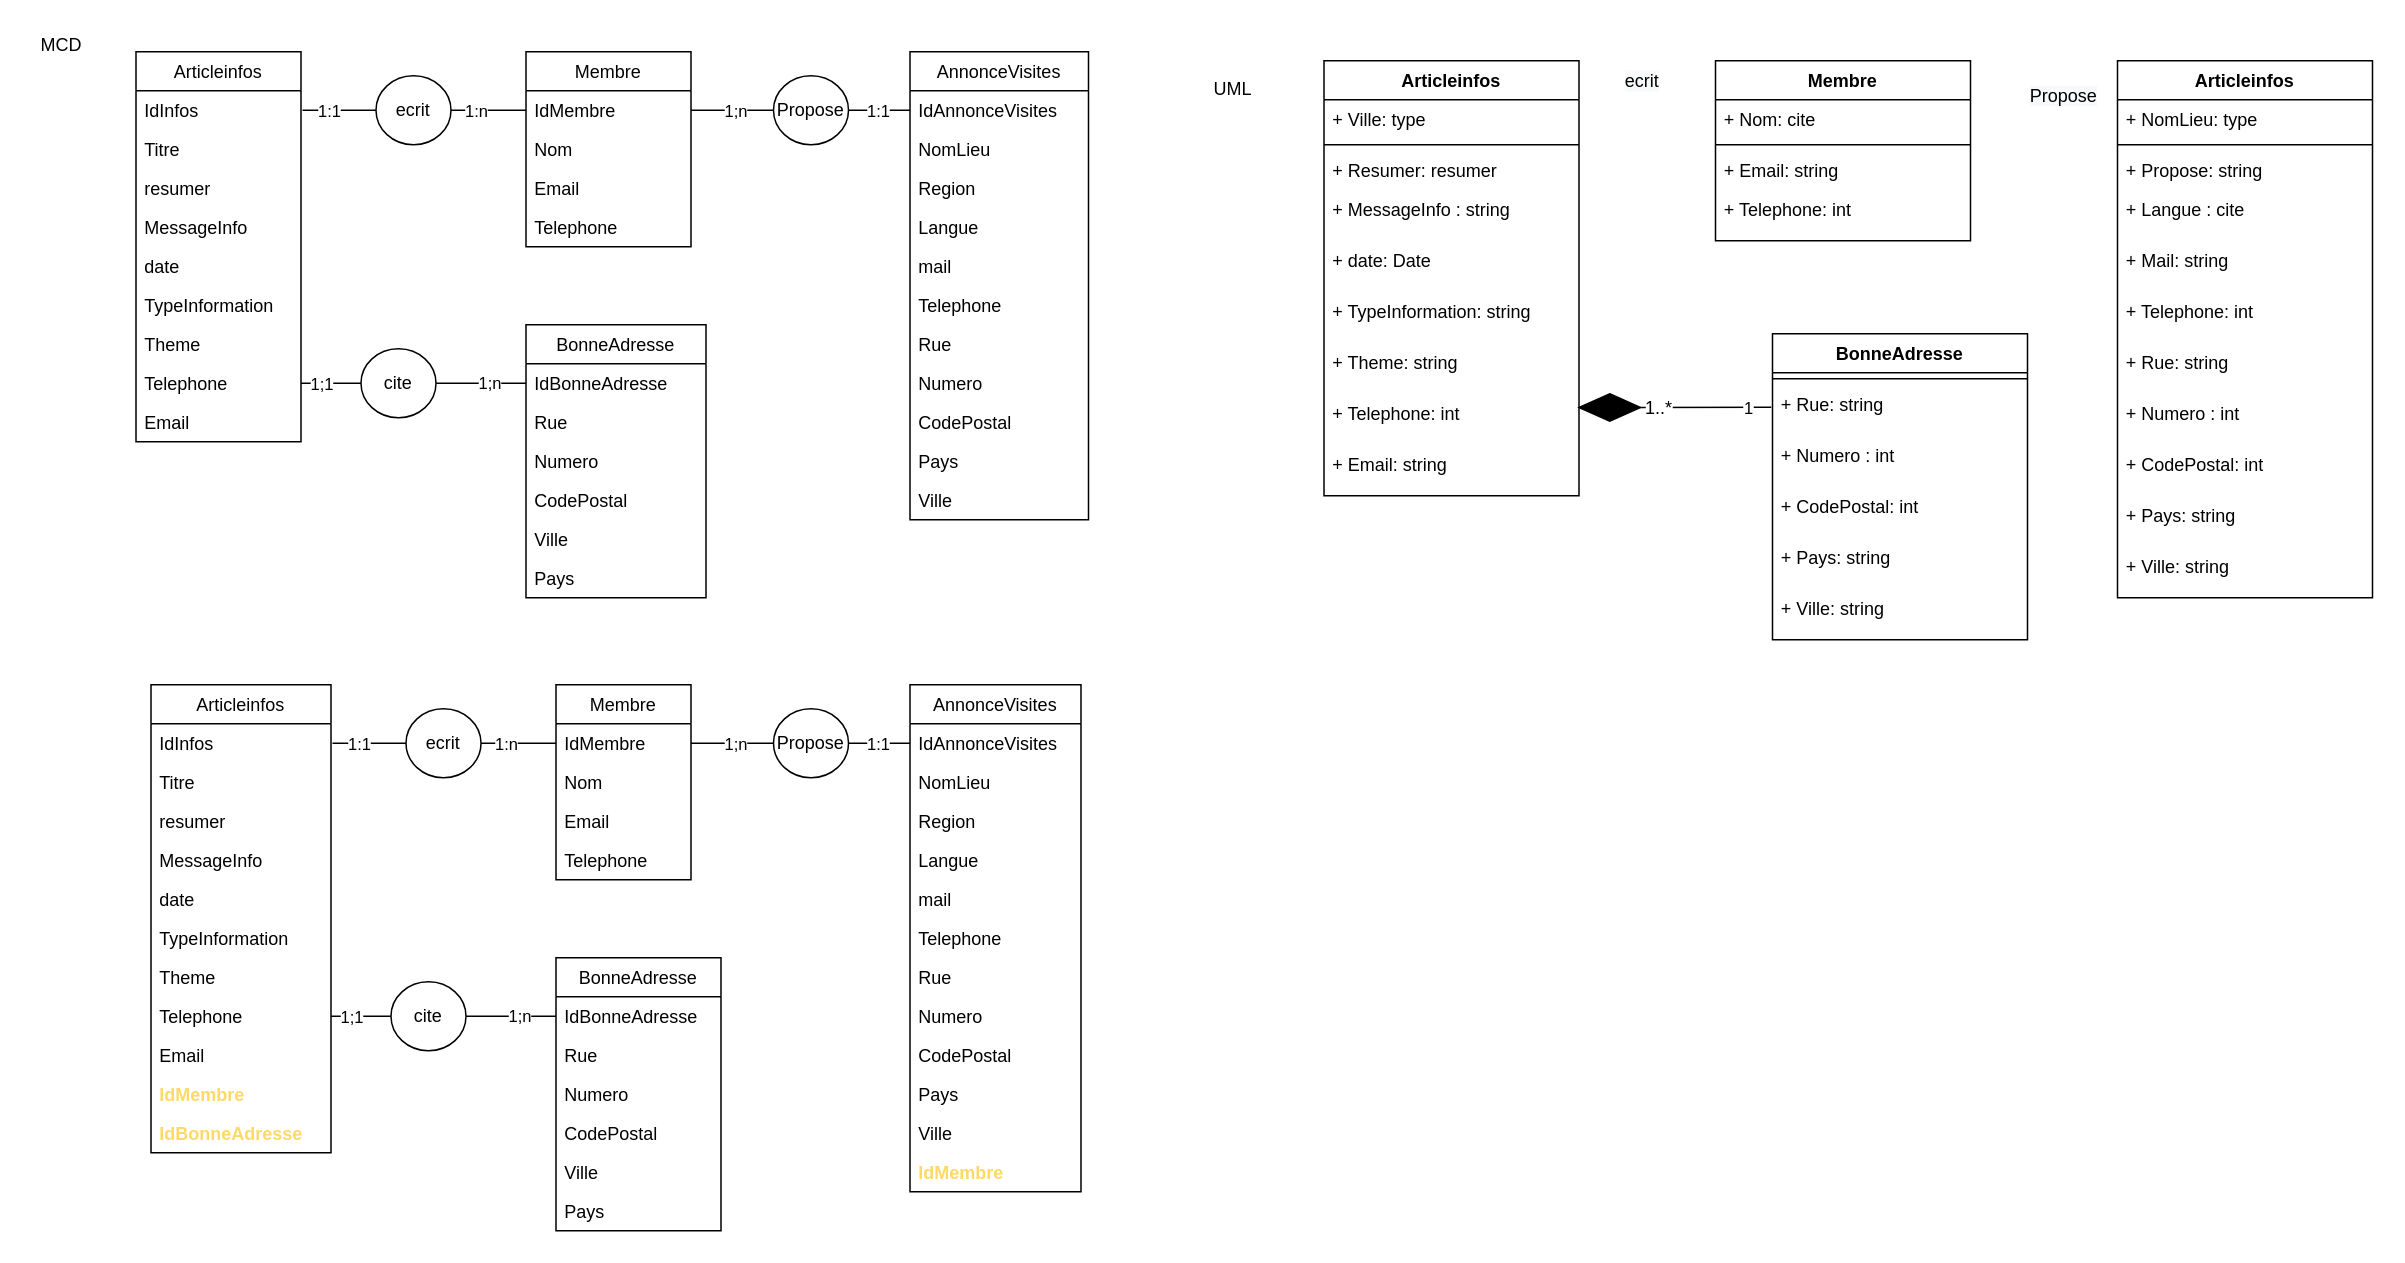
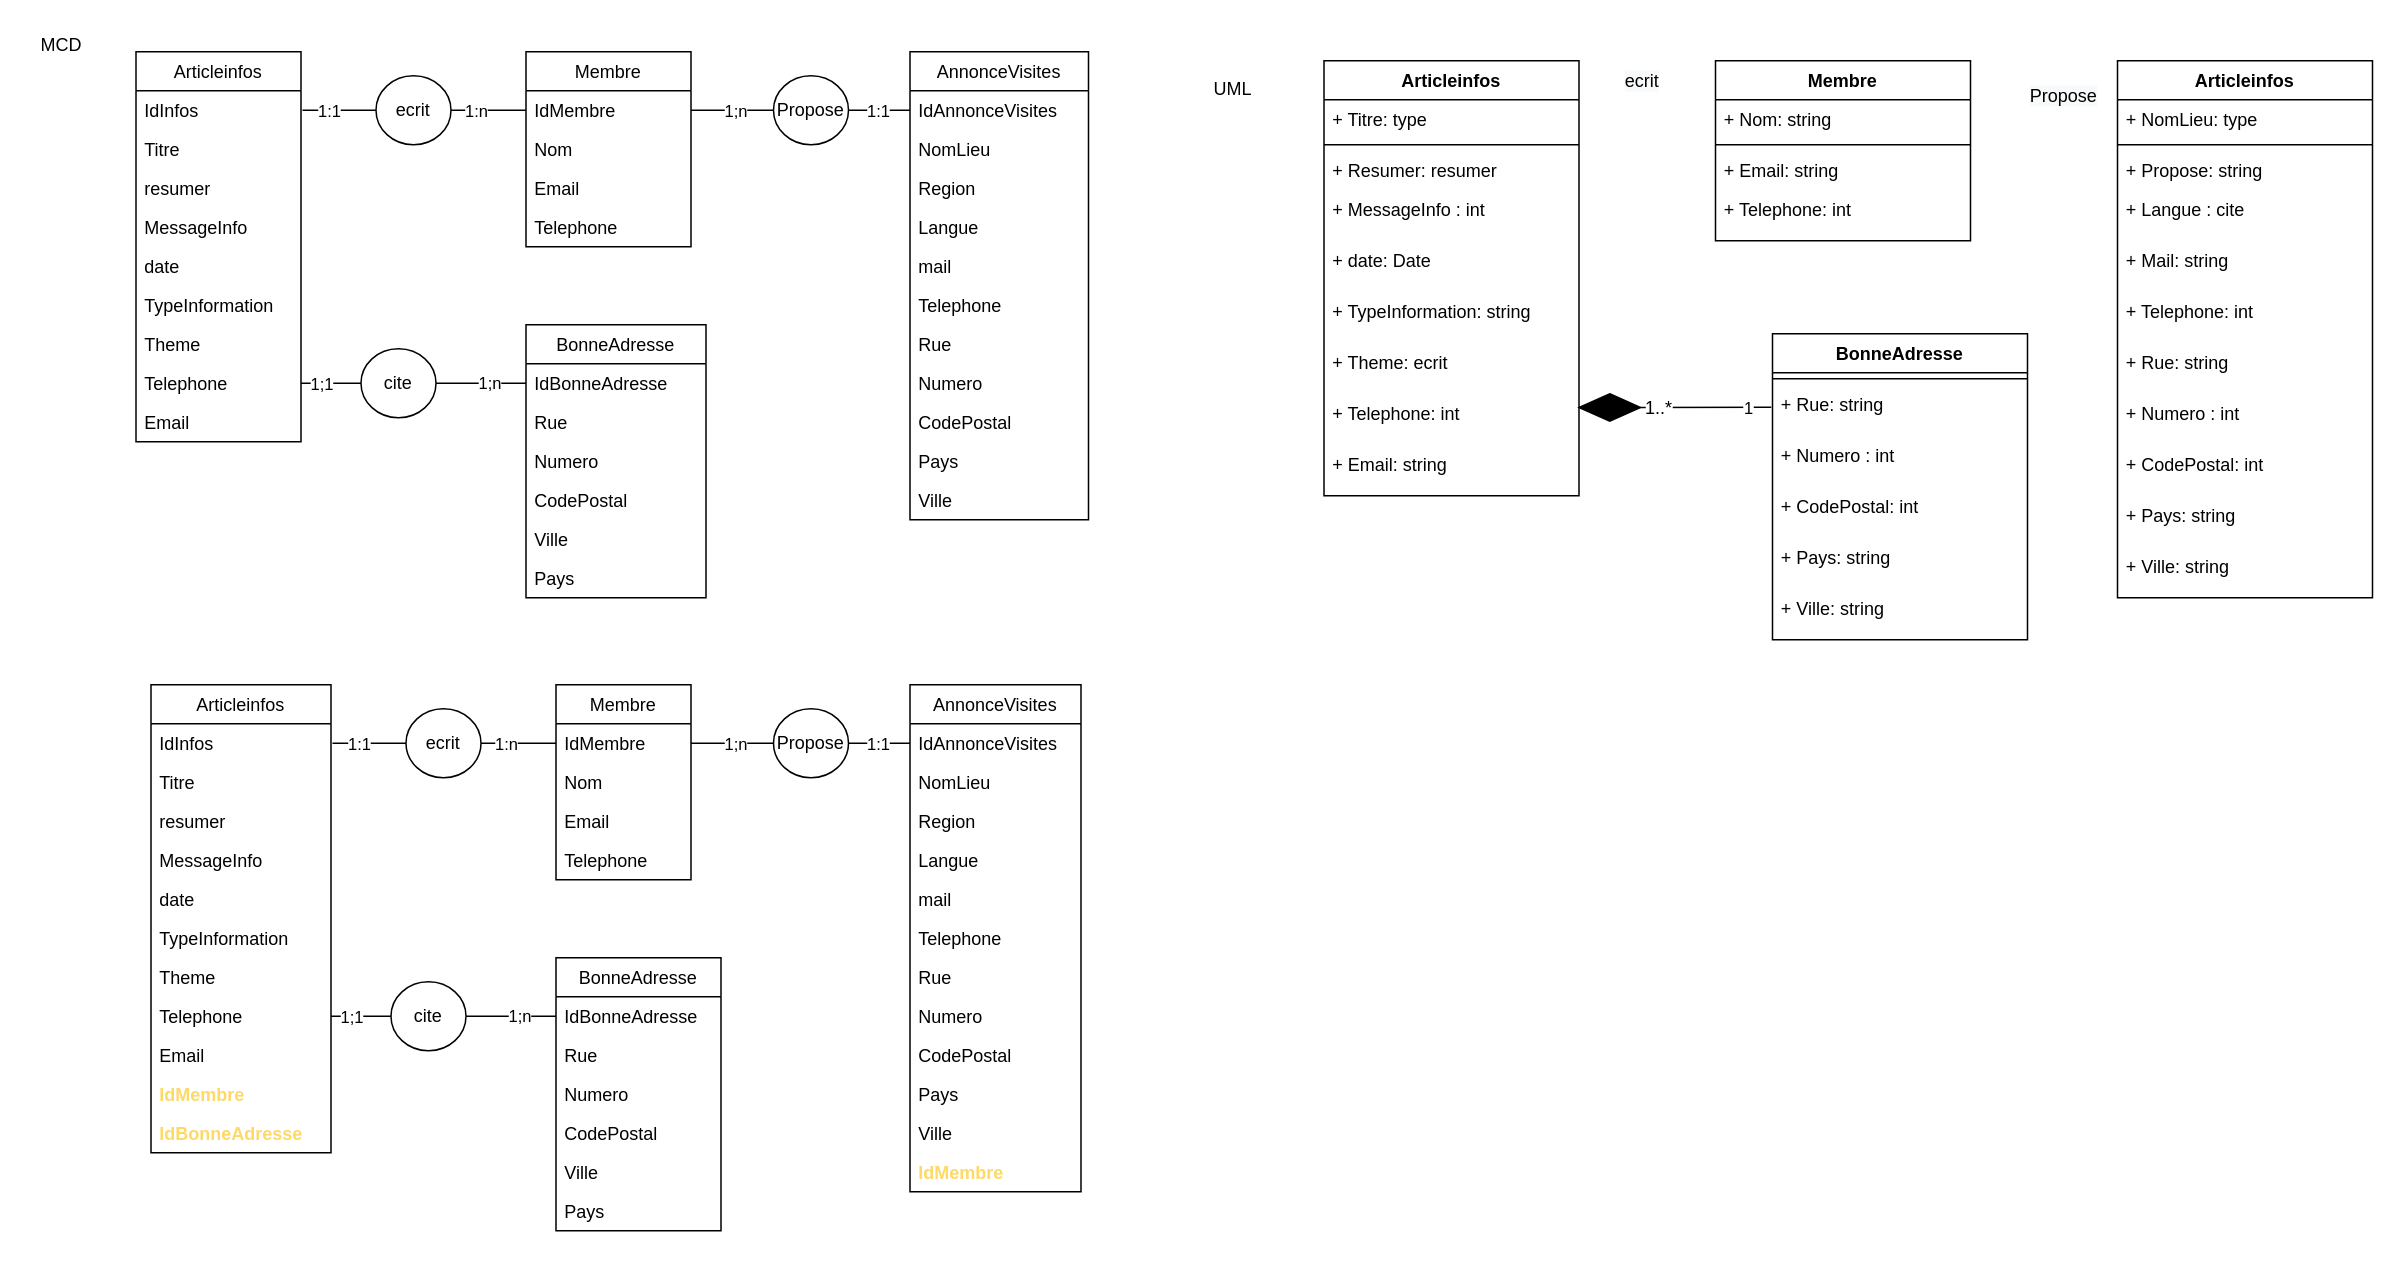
(1383, 120) -> (1388, 120)
(1770, 120) -> (1780, 120)
(1431, 210) -> (1416, 210)
(1398, 363) -> (1393, 363)
